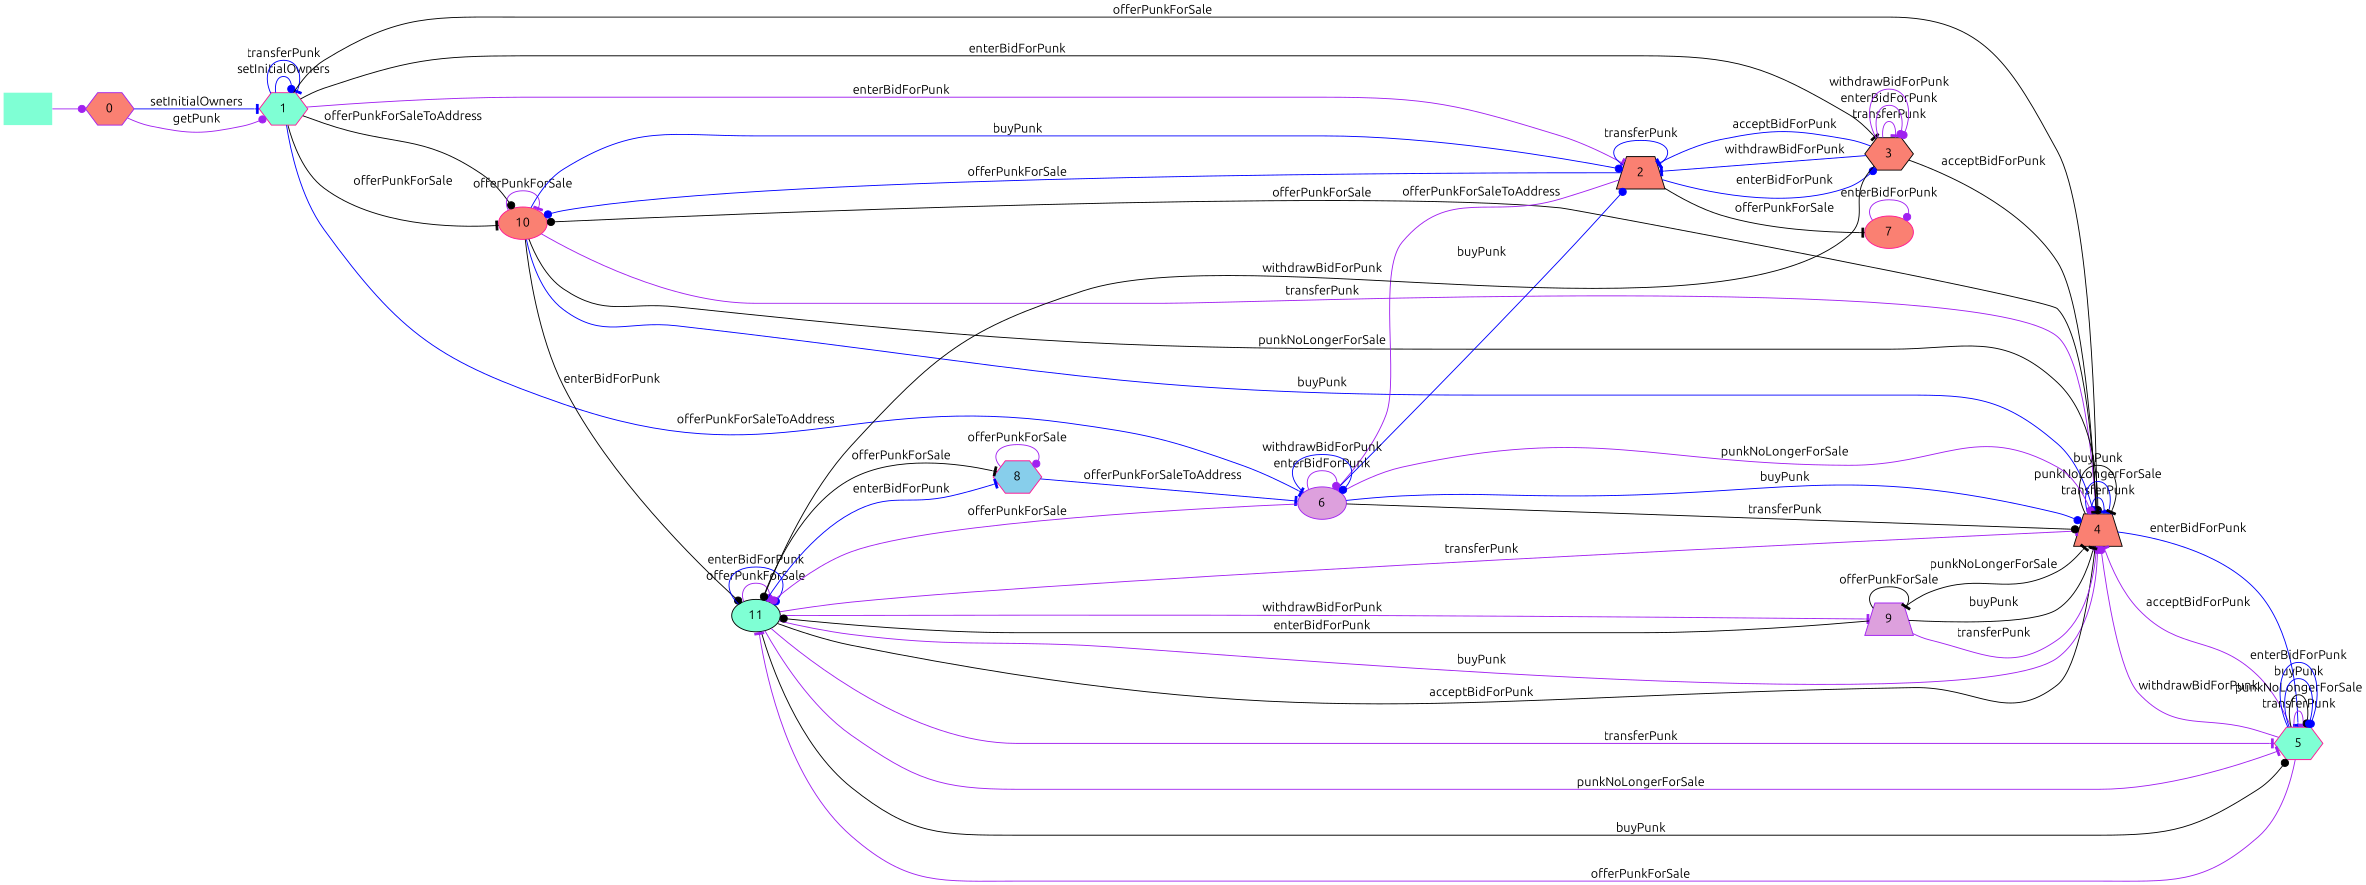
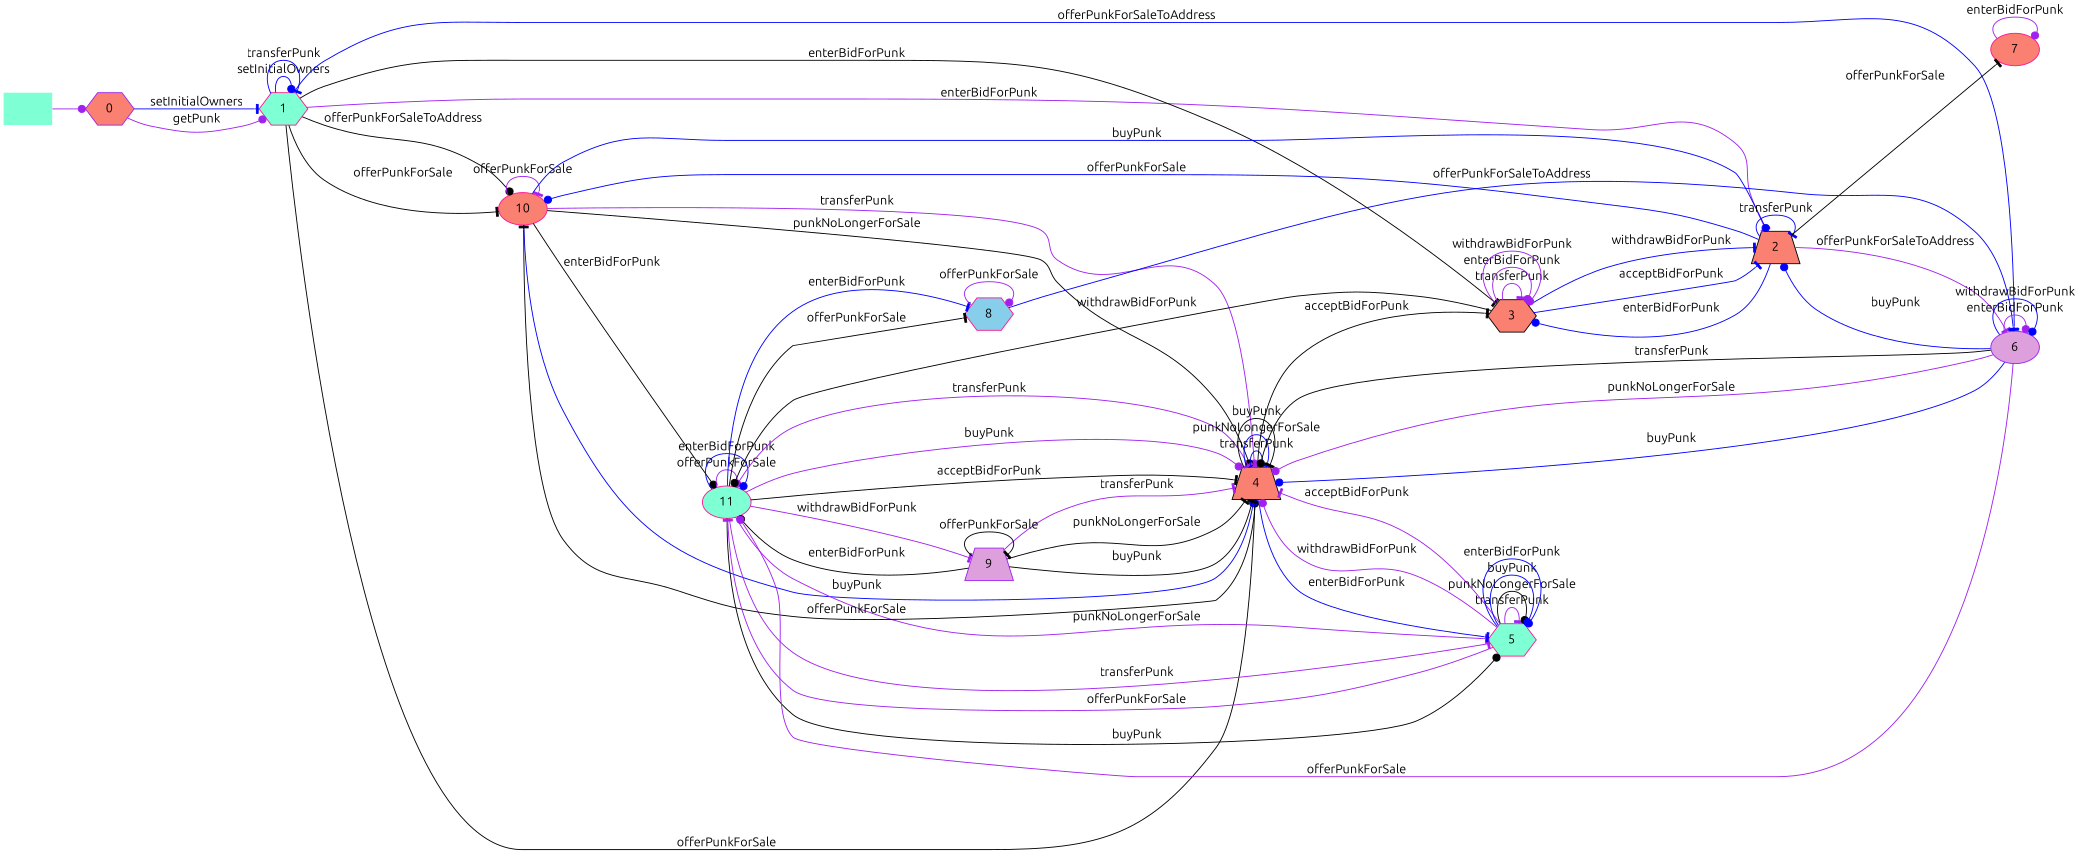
(1417, 202) -> (807, 617)
(2070, 294) -> (1330, 337)
(756, 616) -> (727, 502)
